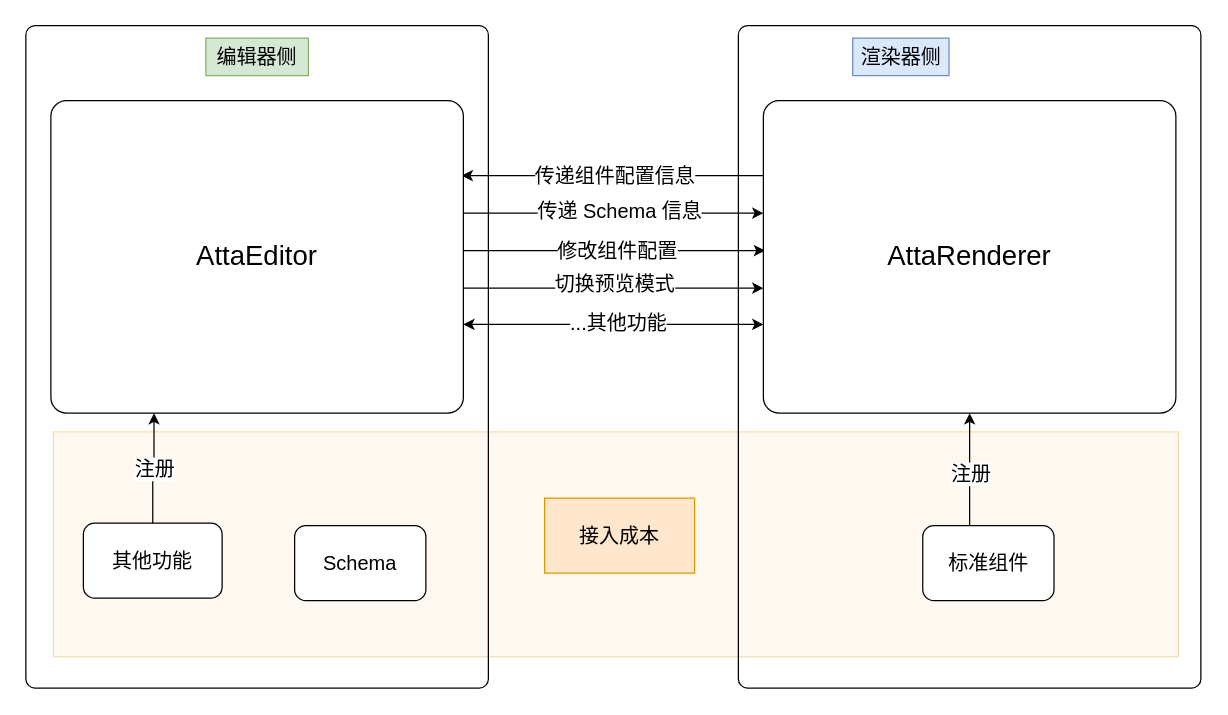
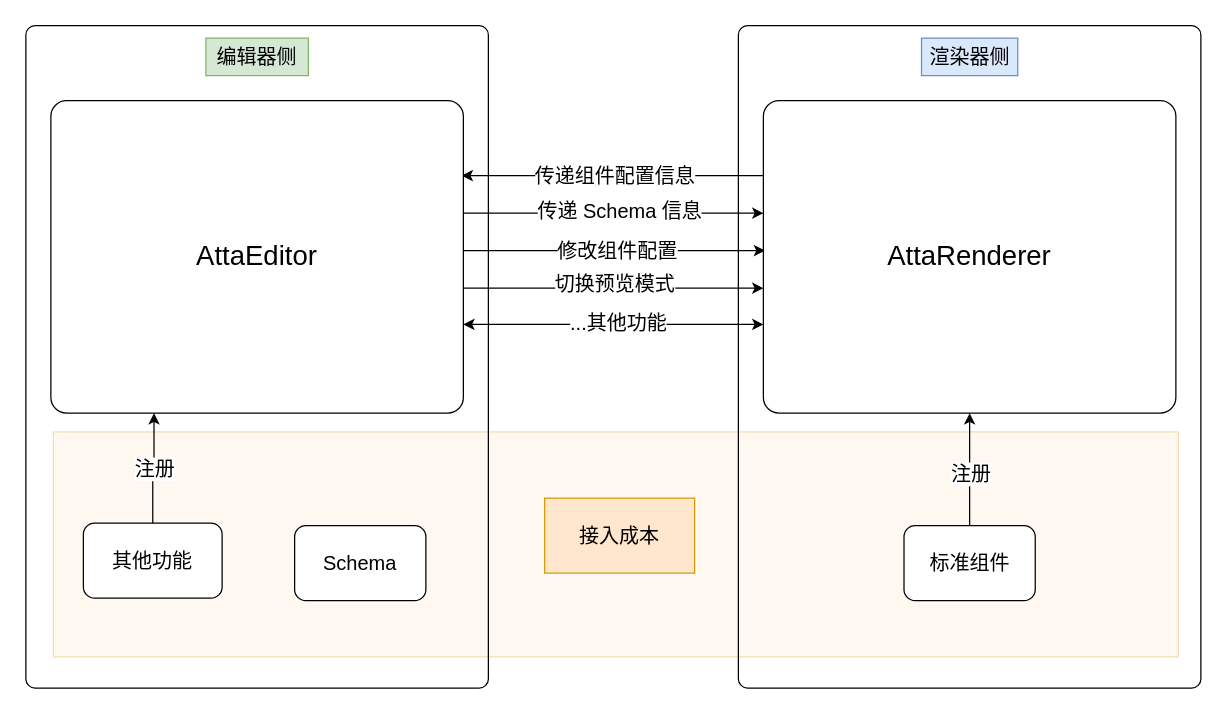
(901, 57) -> (969, 57)
(988, 563) -> (969, 563)
